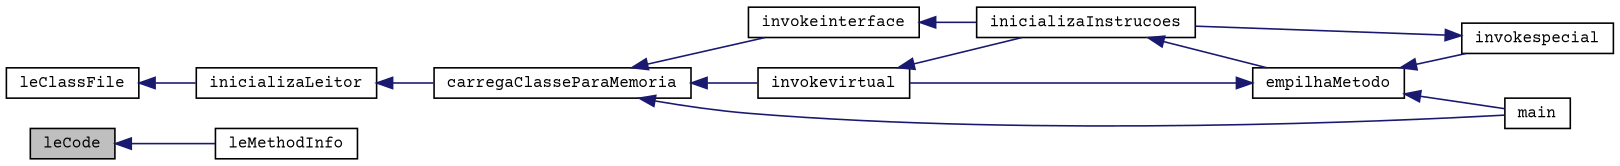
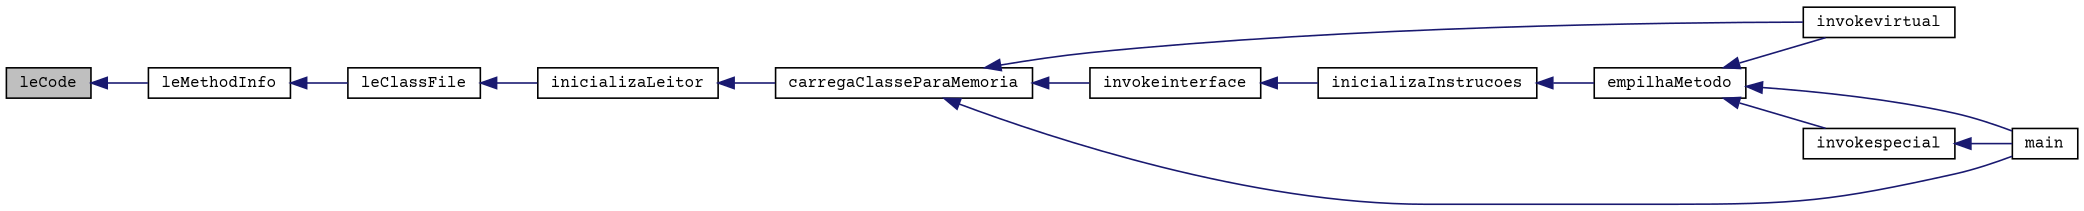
(1320, 31) -> (1992, 144)
(968, 51) -> none
none -> (327, 83)
